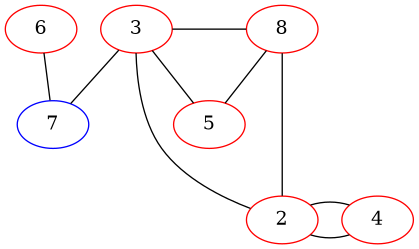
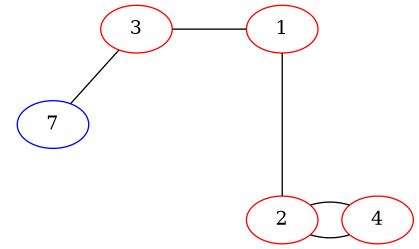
(41, 29) -> none
(282, 29) -> (282, 29)
(209, 125) -> none
(164, 152) -> none
